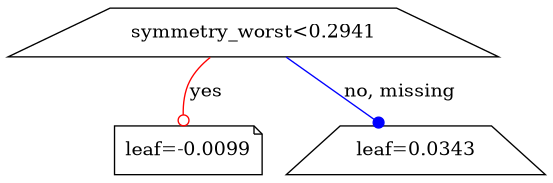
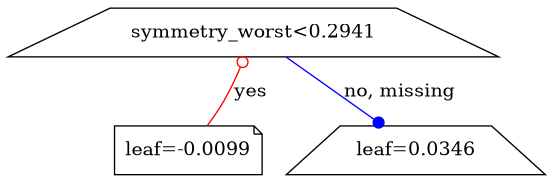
(189, 83) -> (226, 98)
(416, 150) -> (416, 150)
